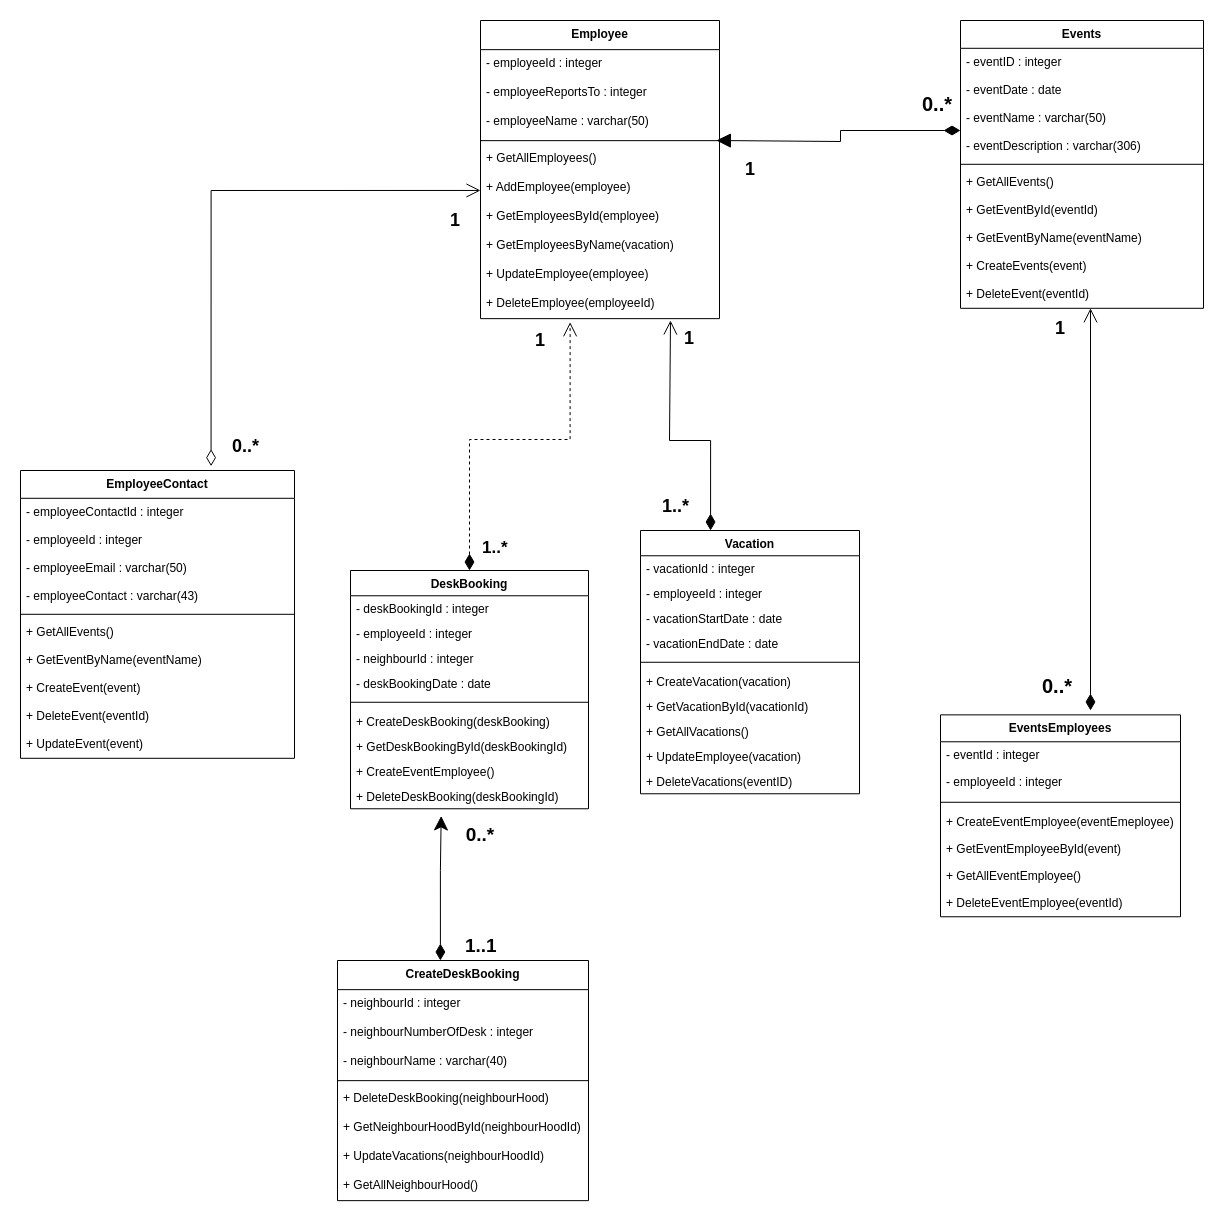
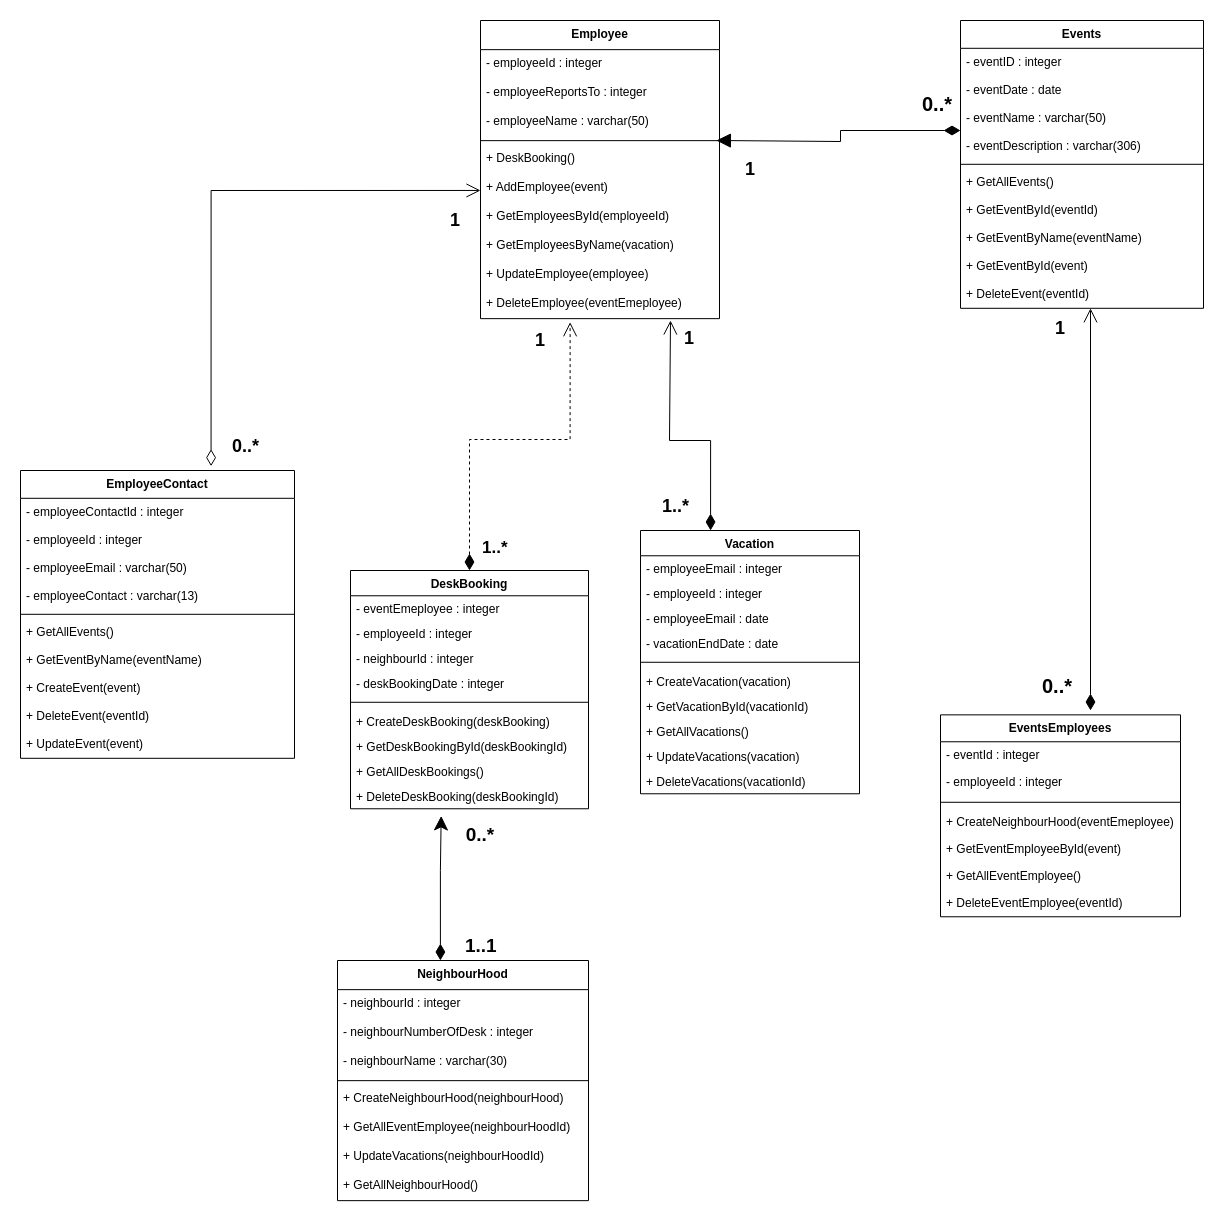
(544, 158) -> (533, 158)
(559, 187) -> (550, 187)
(575, 216) -> (582, 216)
(1035, 266) -> (1035, 266)
(574, 303) -> (587, 303)
(711, 569) -> (718, 569)
(122, 596) -> (122, 596)
(431, 609) -> (434, 609)
(726, 619) -> (709, 619)
(429, 684) -> (437, 684)
(729, 757) -> (732, 757)
(430, 772) -> (424, 772)
(729, 782) -> (737, 782)
(1066, 822) -> (1066, 822)
(463, 974) -> (463, 974)
(433, 1061) -> (433, 1061)
(451, 1098) -> (459, 1098)
(469, 1127) -> (463, 1127)
